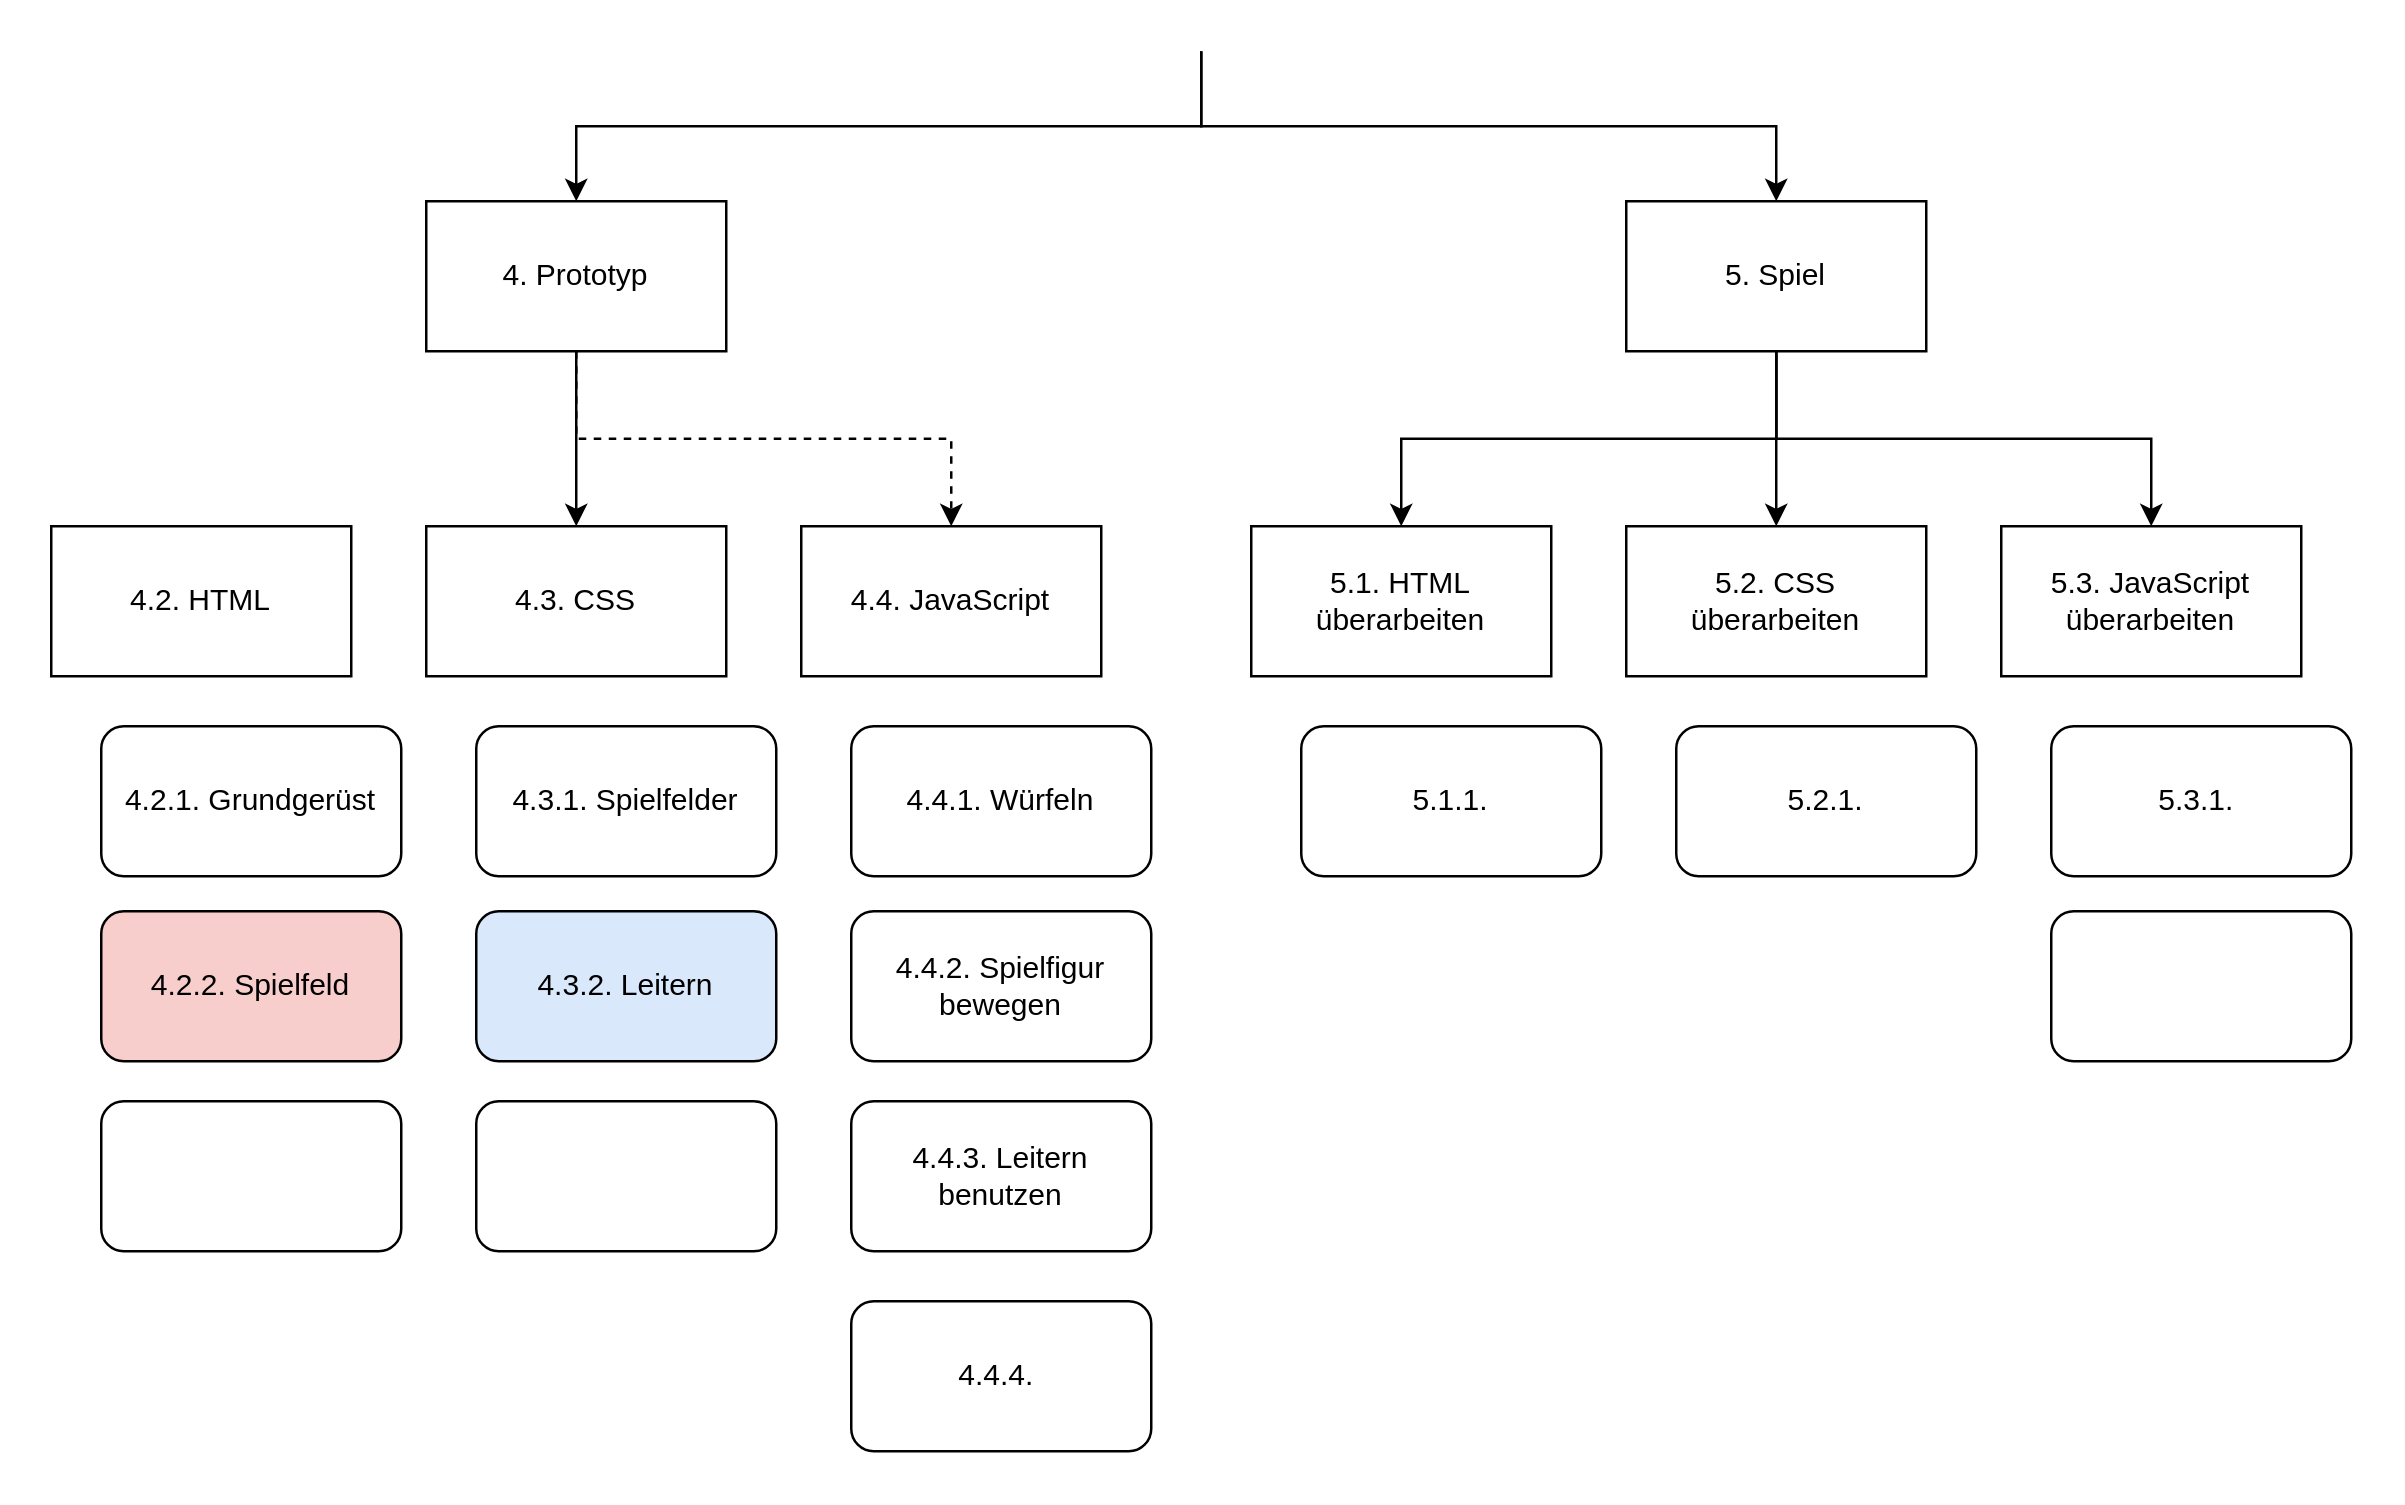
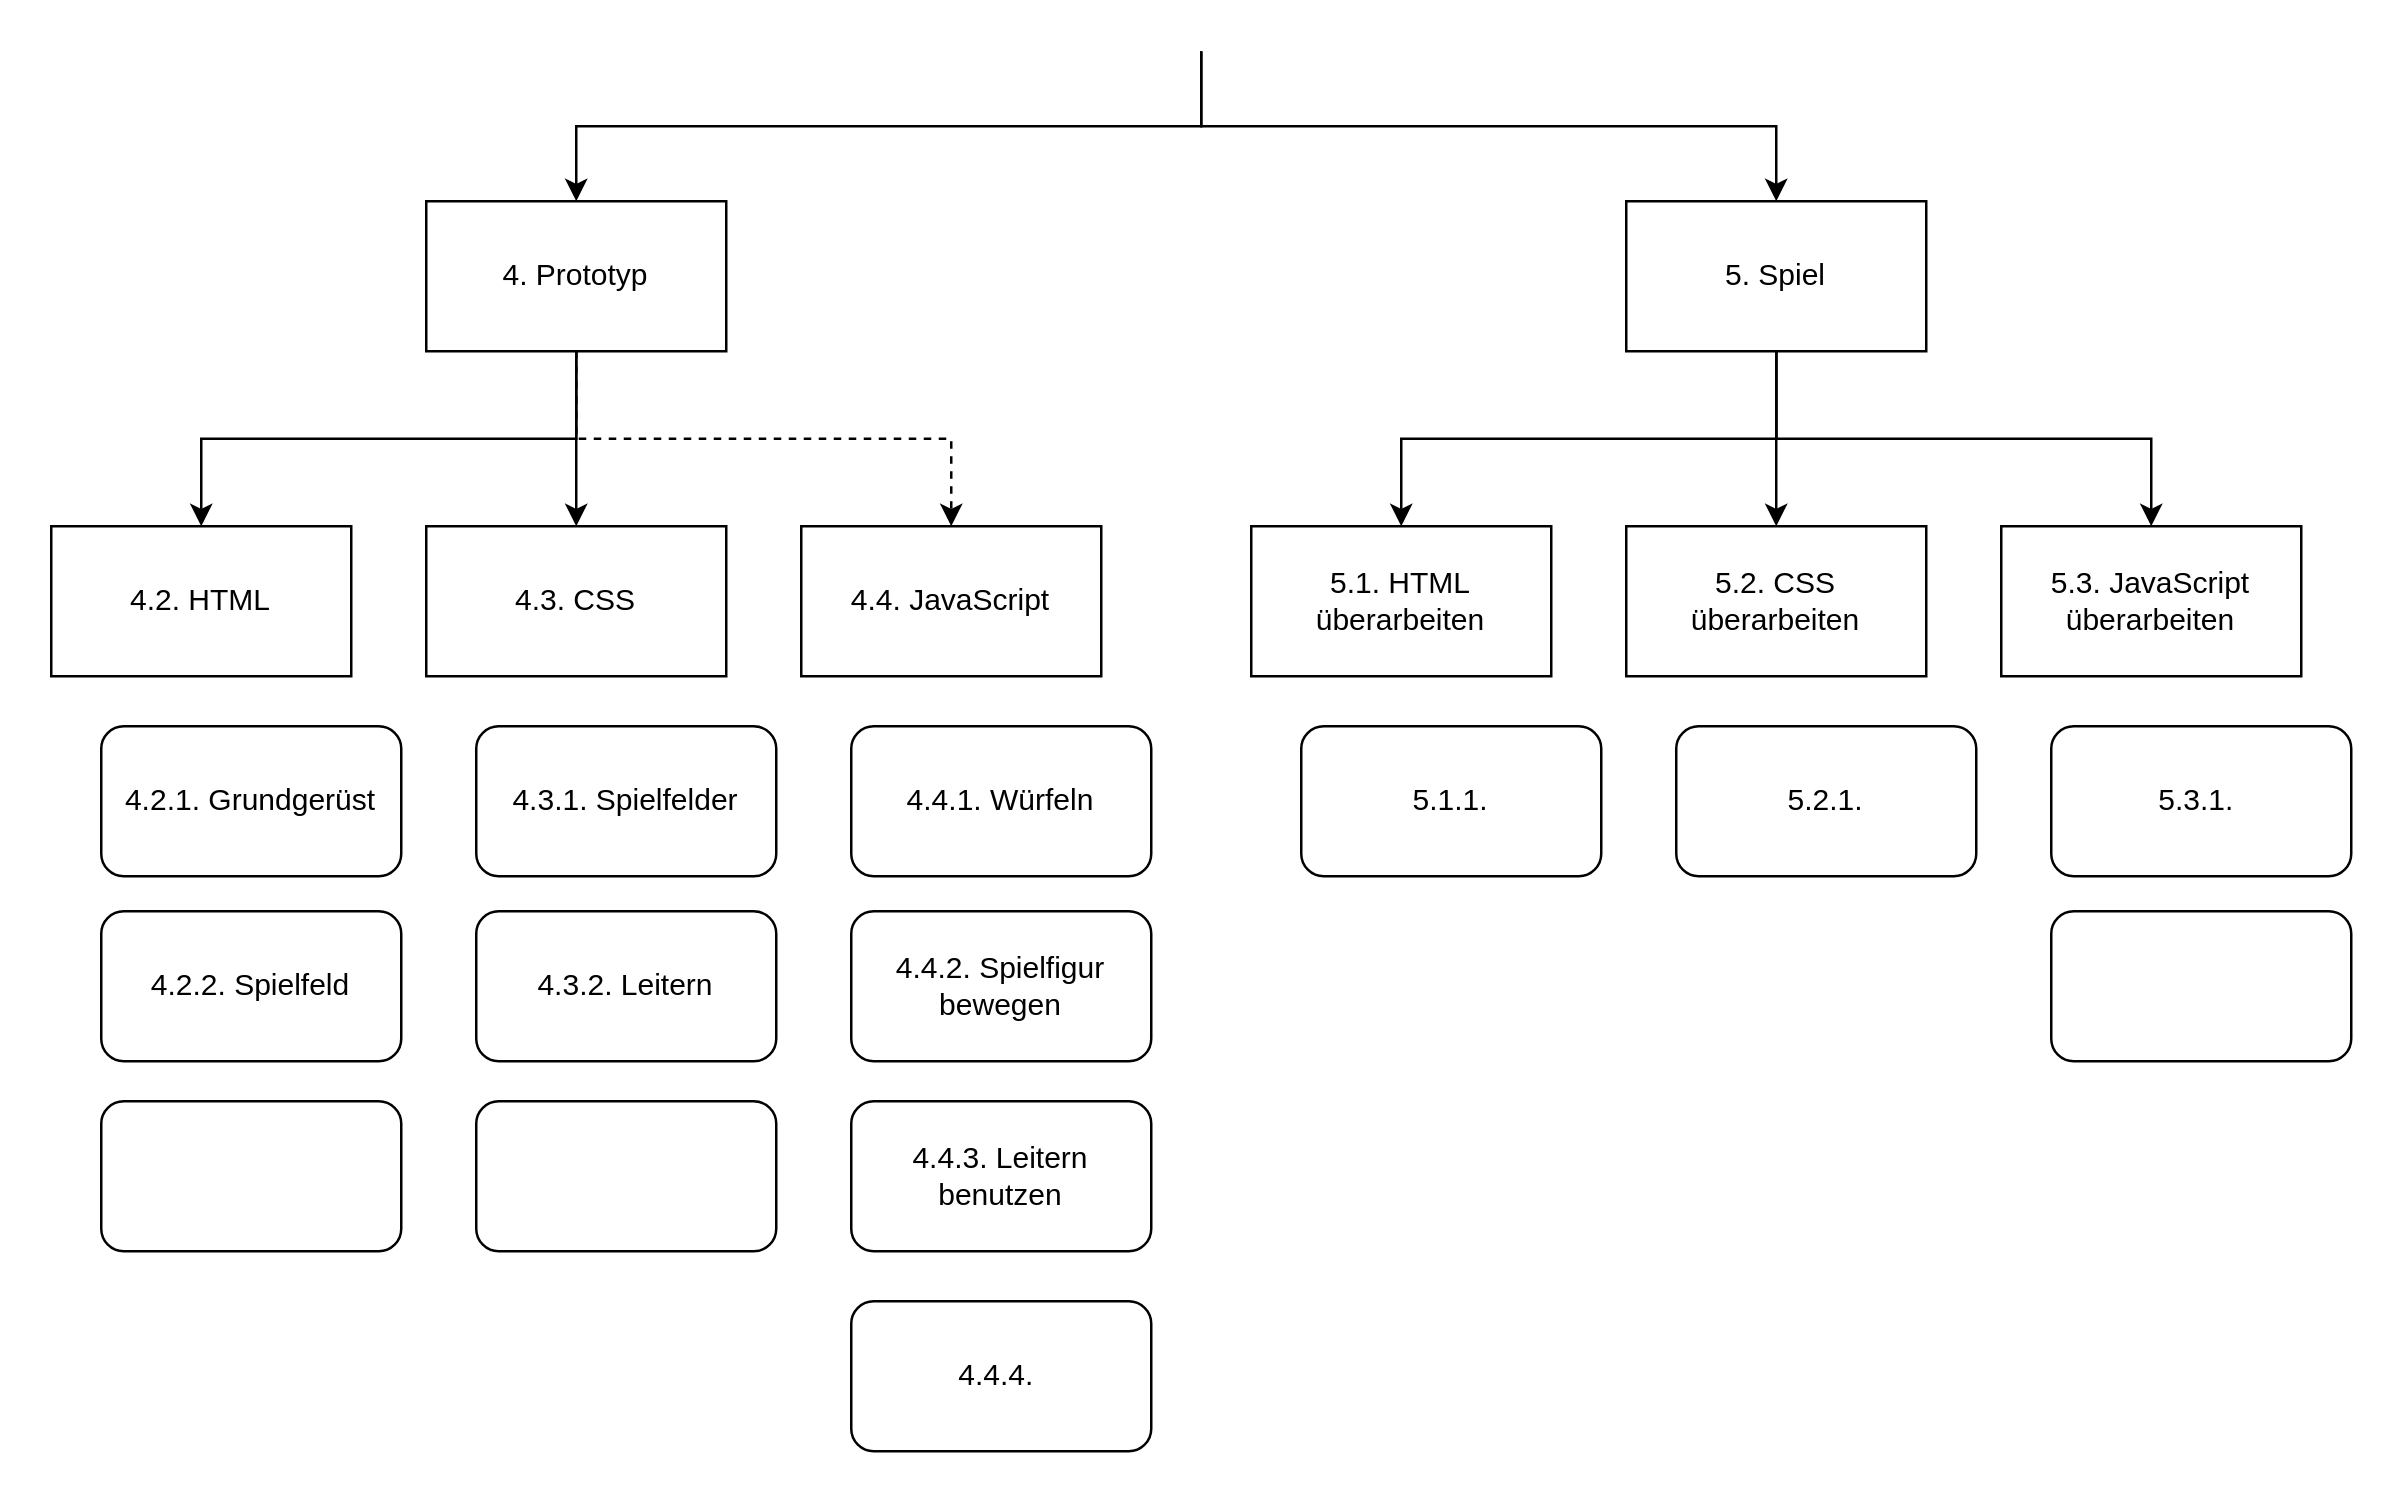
none -> (351, 439)
(251, 986) -> (251, 986)
(626, 986) -> (626, 986)
